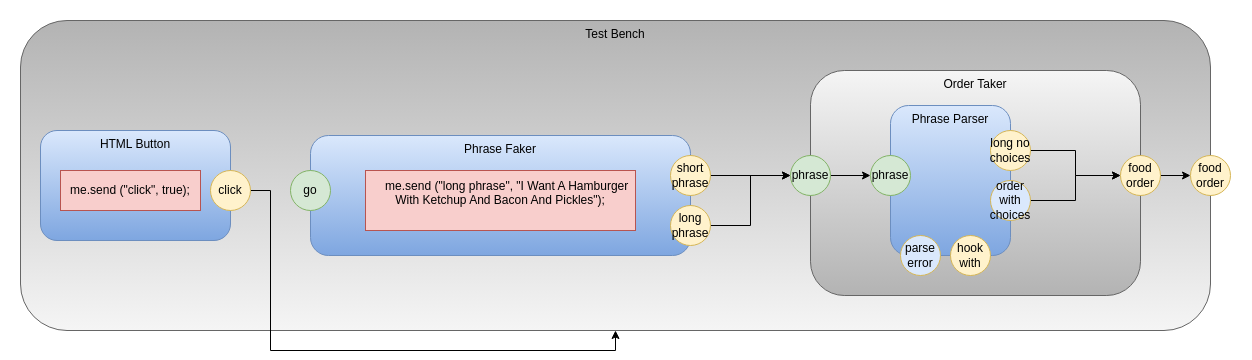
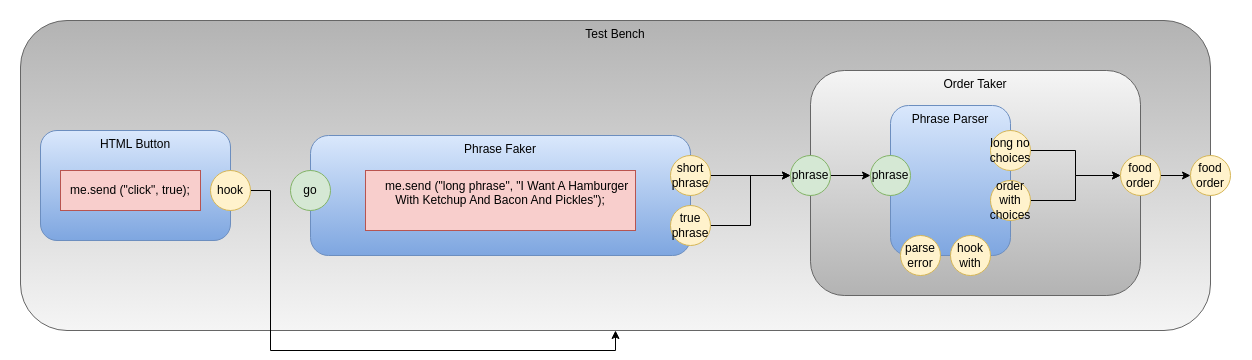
(231, 191) -> (231, 191)
(1011, 201) -> (1011, 201)
(691, 226) -> (691, 226)
(921, 256) -> (921, 256)
